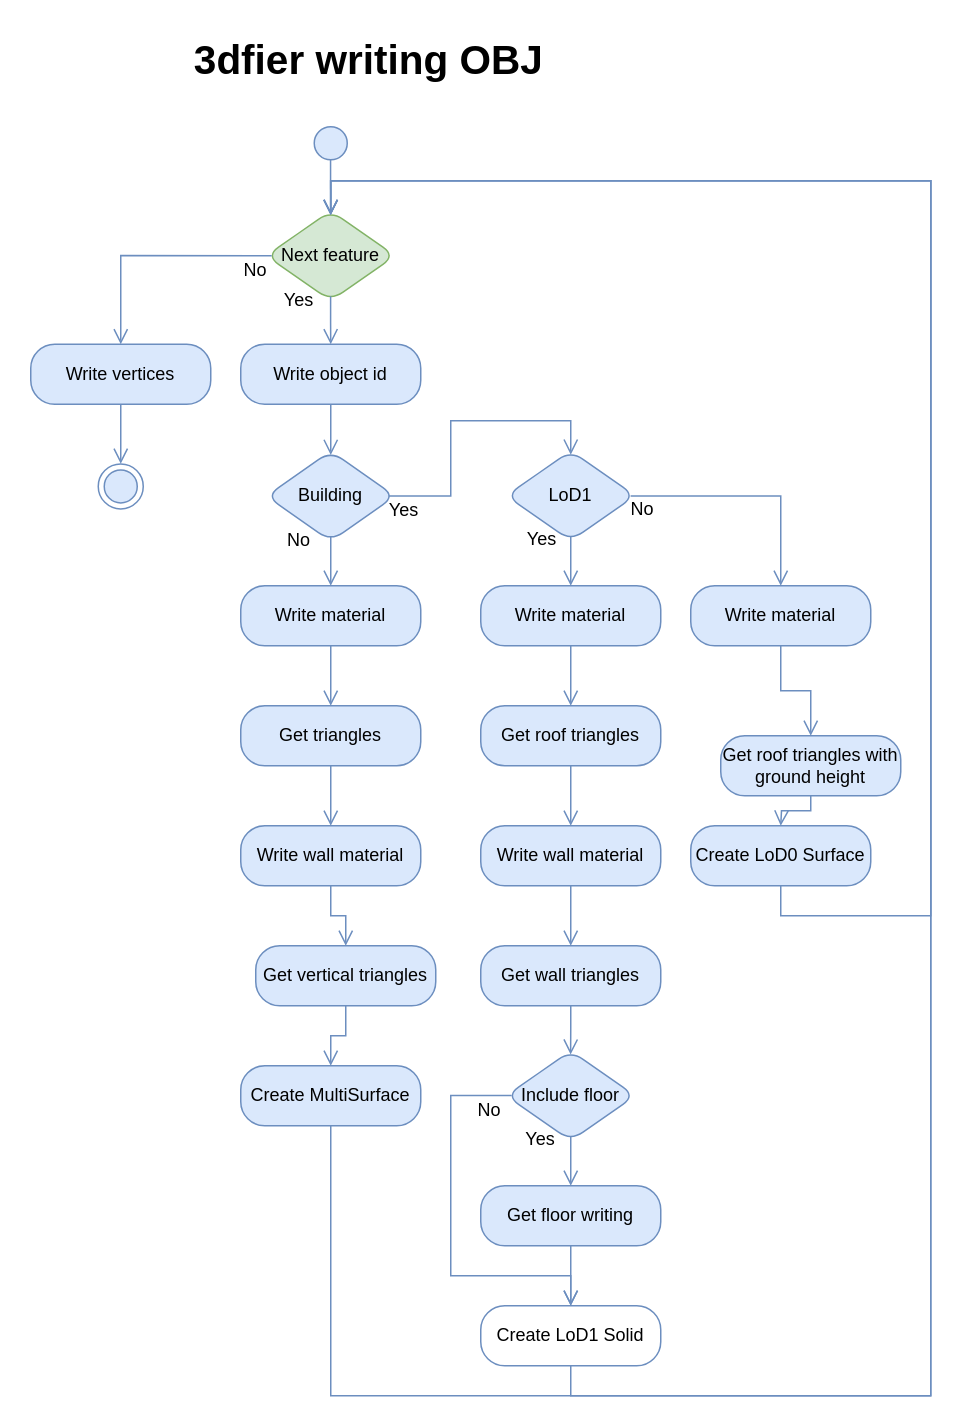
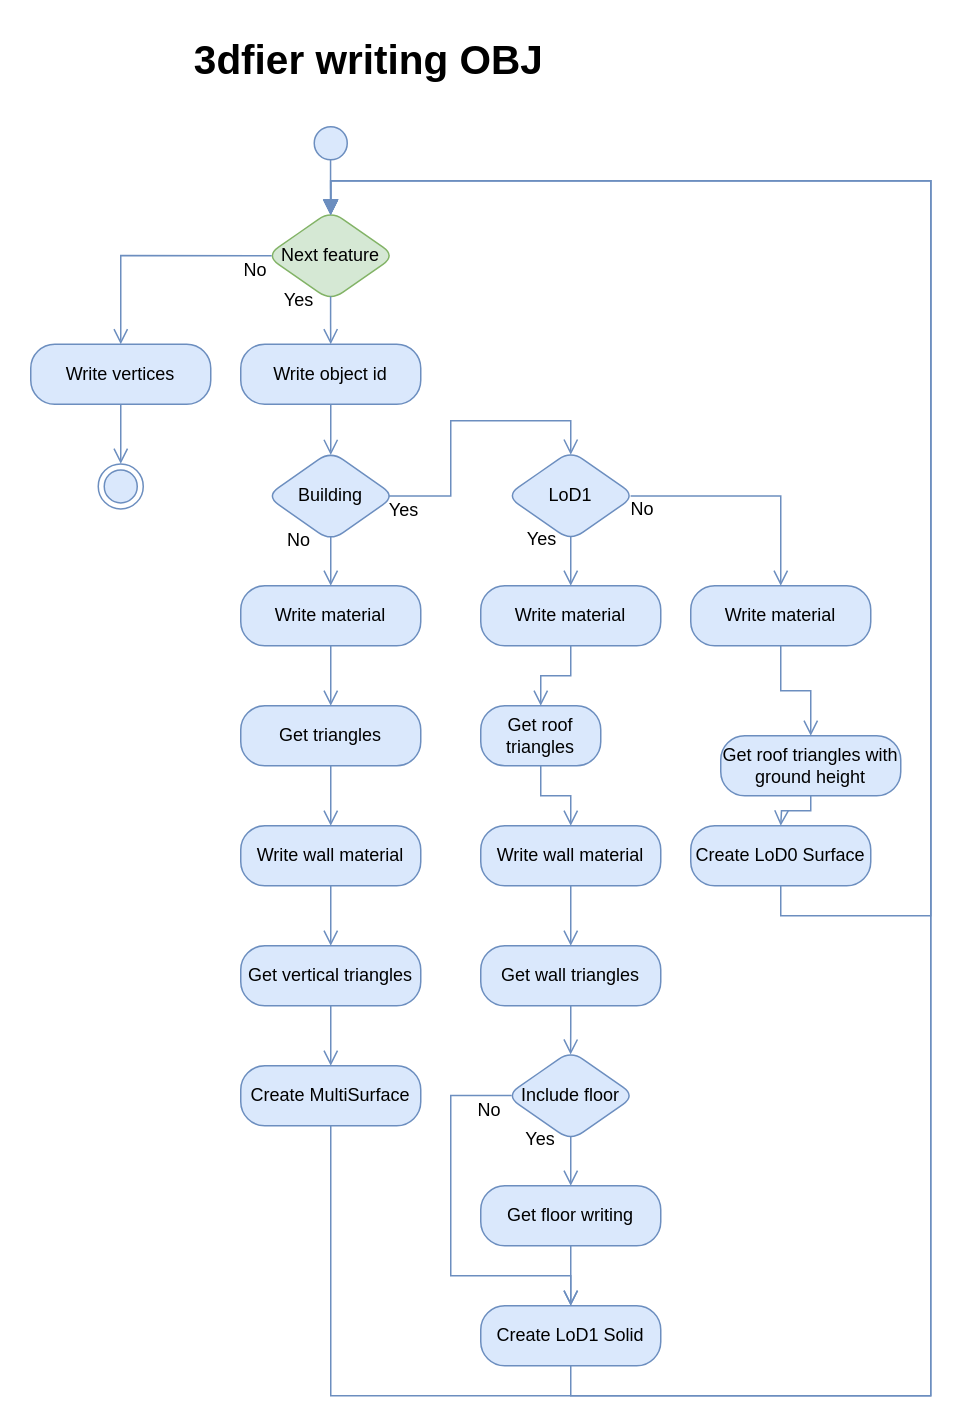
(571, 736) -> (541, 736)
(346, 976) -> (331, 976)
(571, 1336) -> (571, 1336)
(571, 1366) -> (571, 1366)
